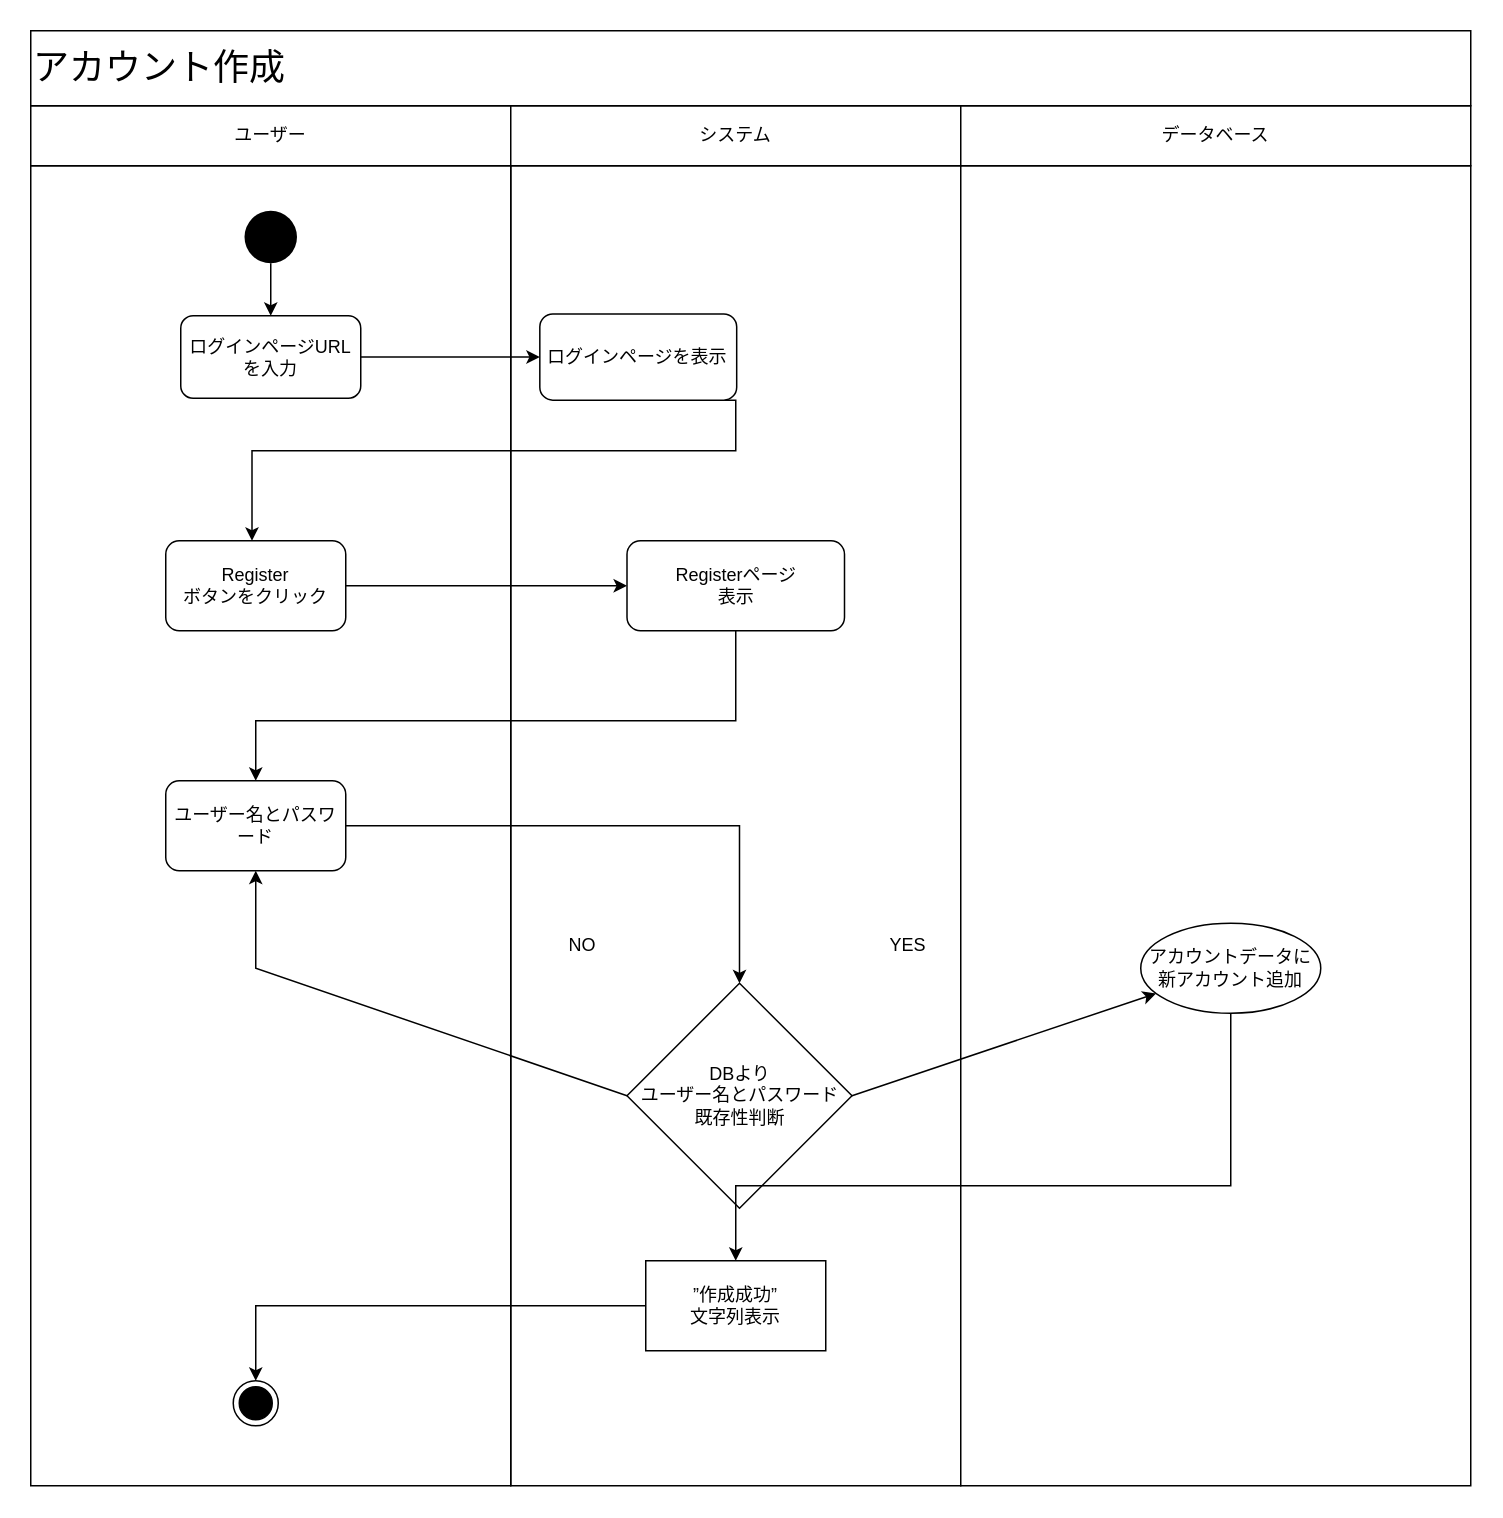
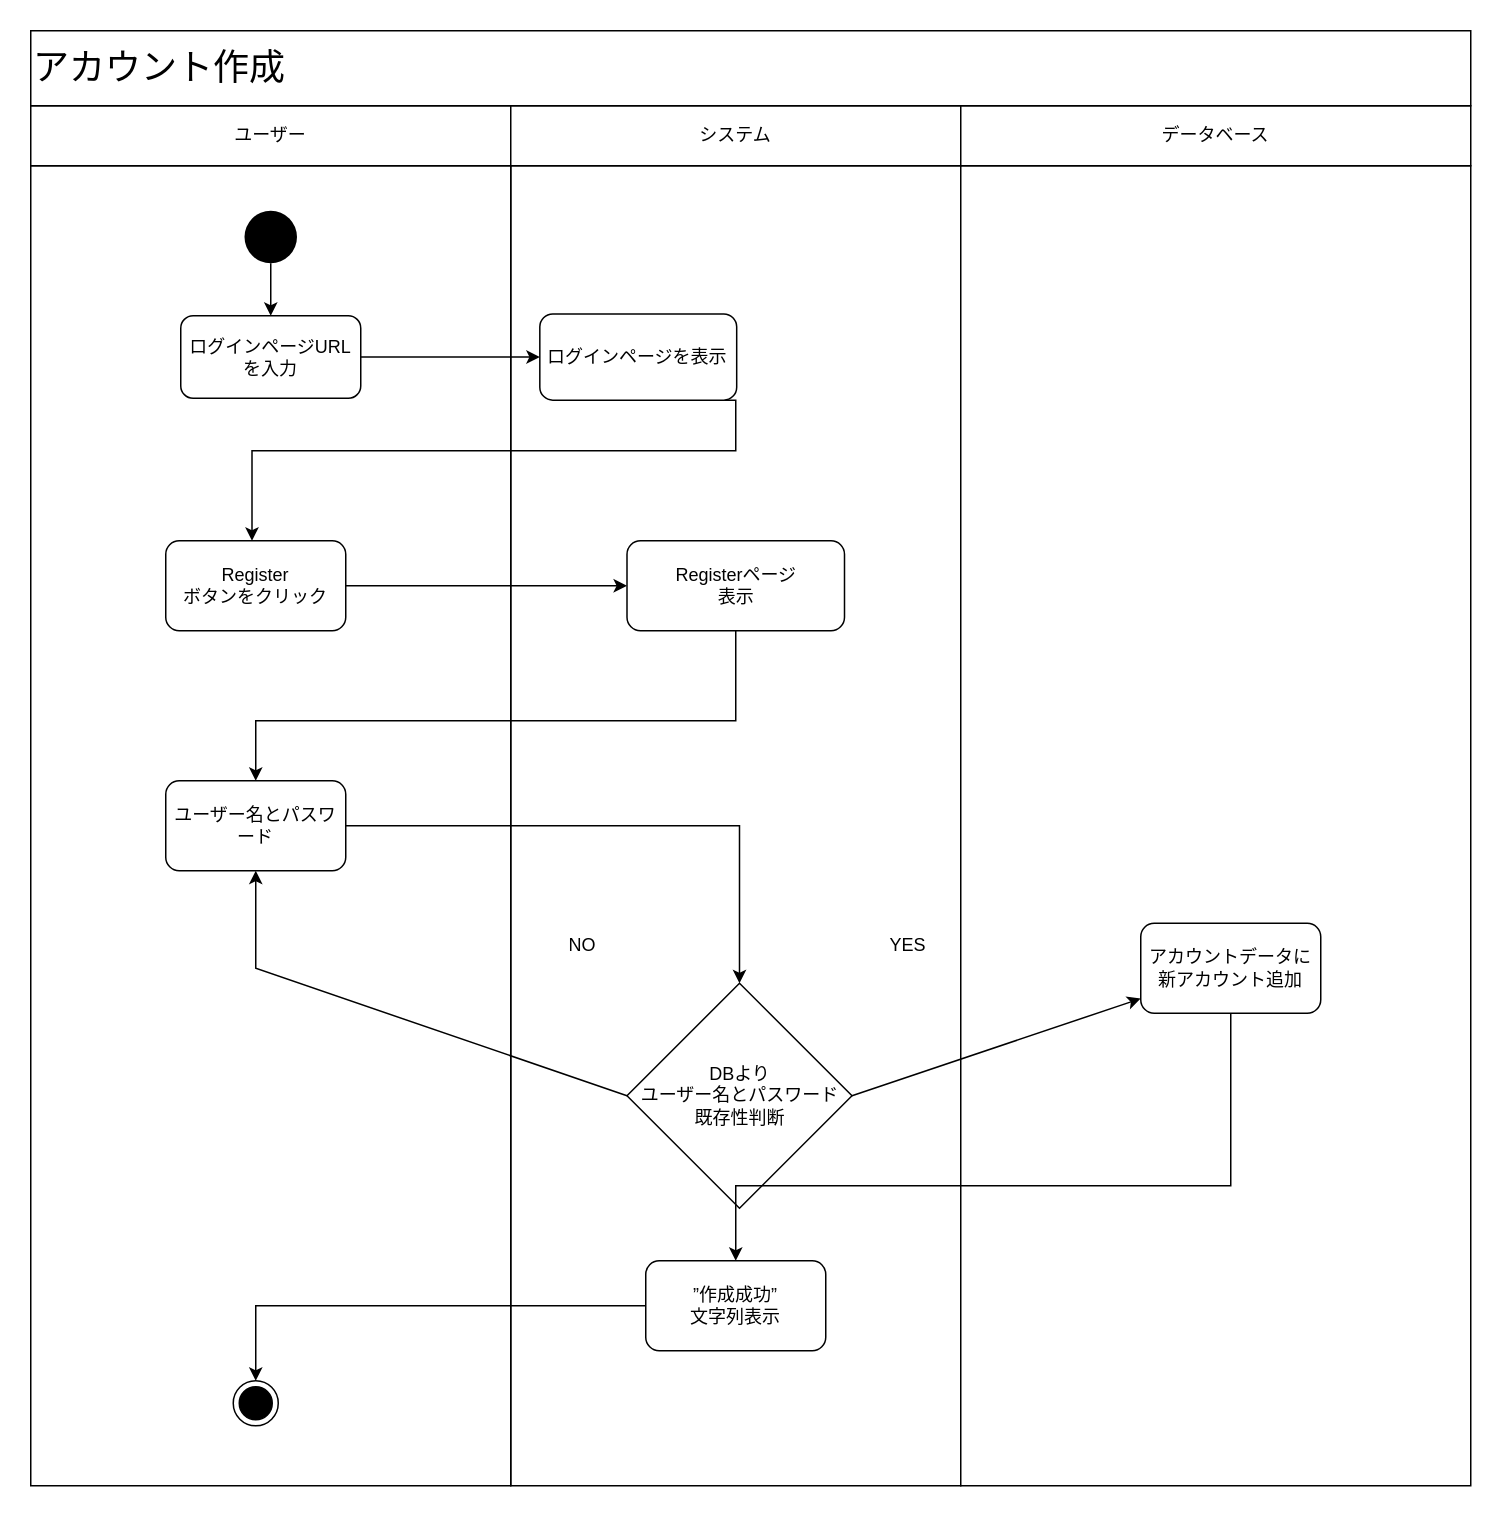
(1231, 968) -> (1231, 968)
(736, 1306) -> (736, 1306)
